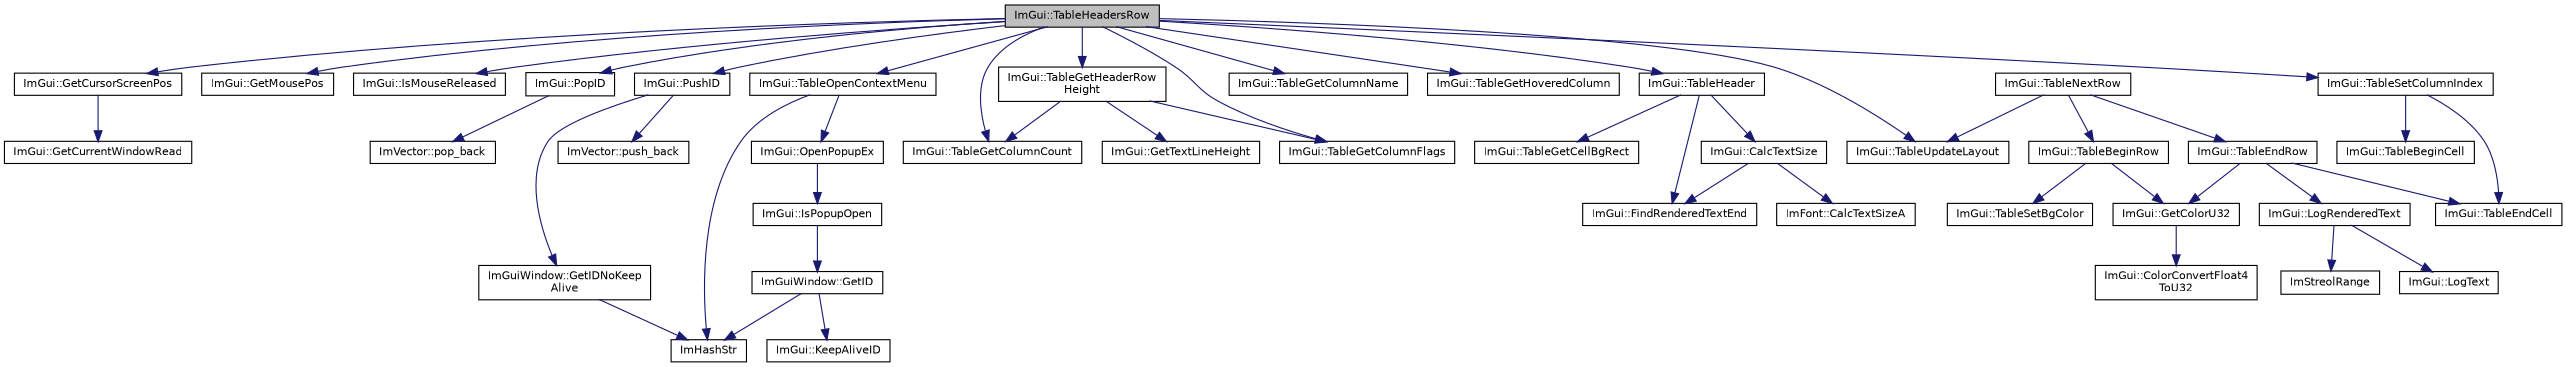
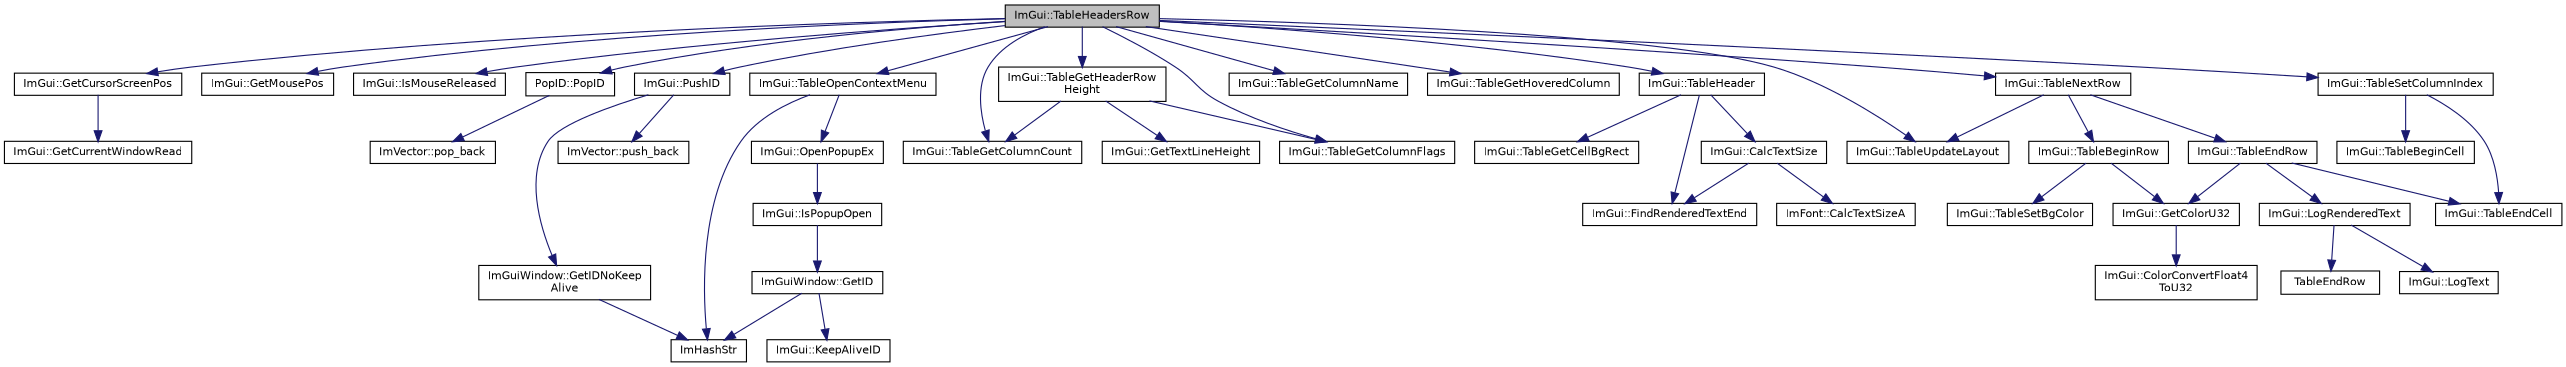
none -> (1572, 46)
(570, 84) -> (570, 84)
(2330, 283) -> (2330, 283)
